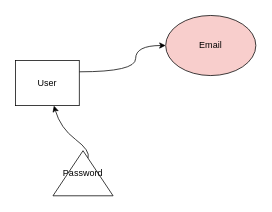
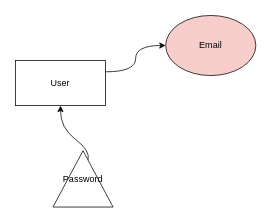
(47, 83) -> (60, 83)
(83, 173) -> (83, 179)
